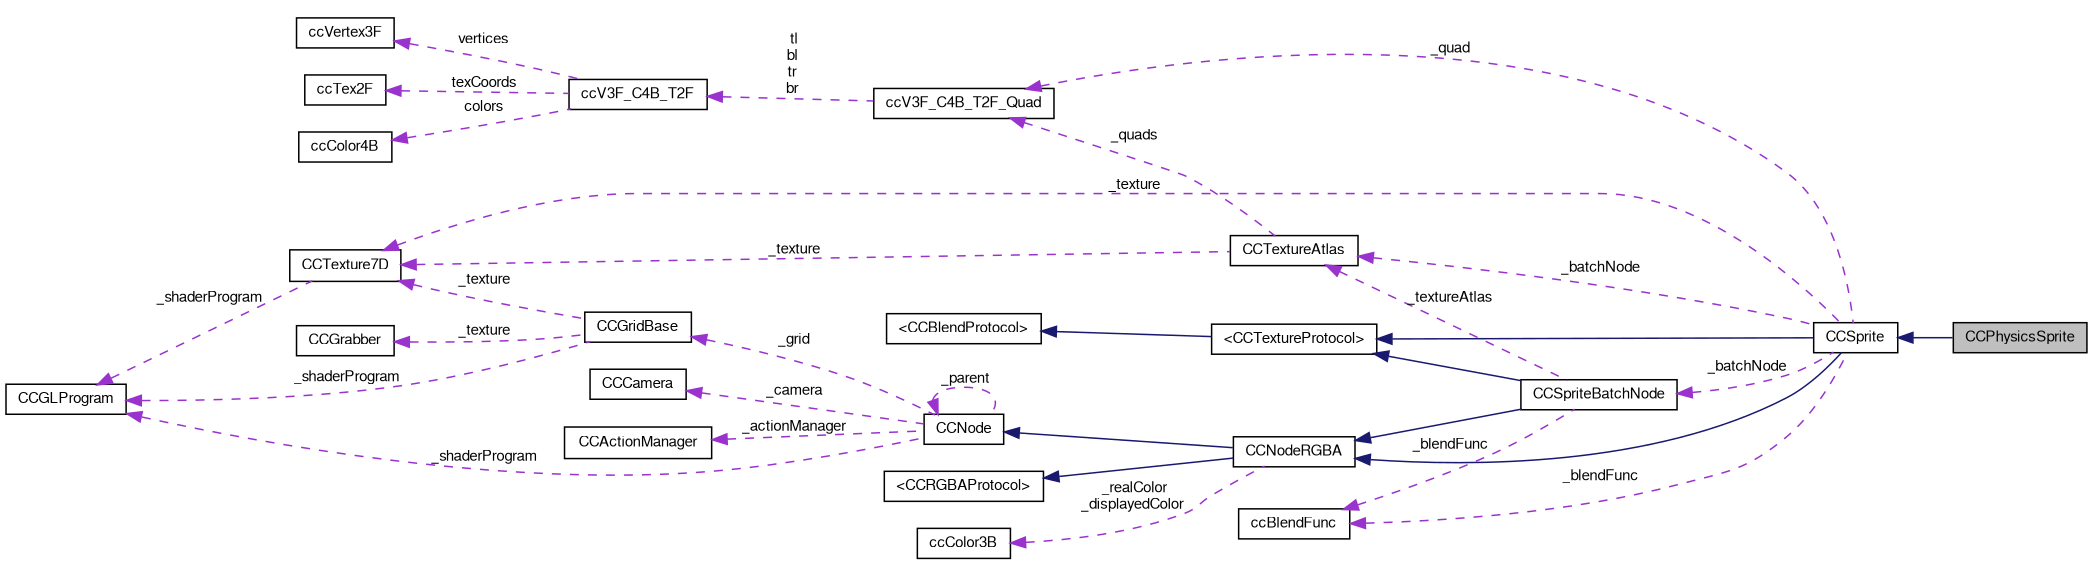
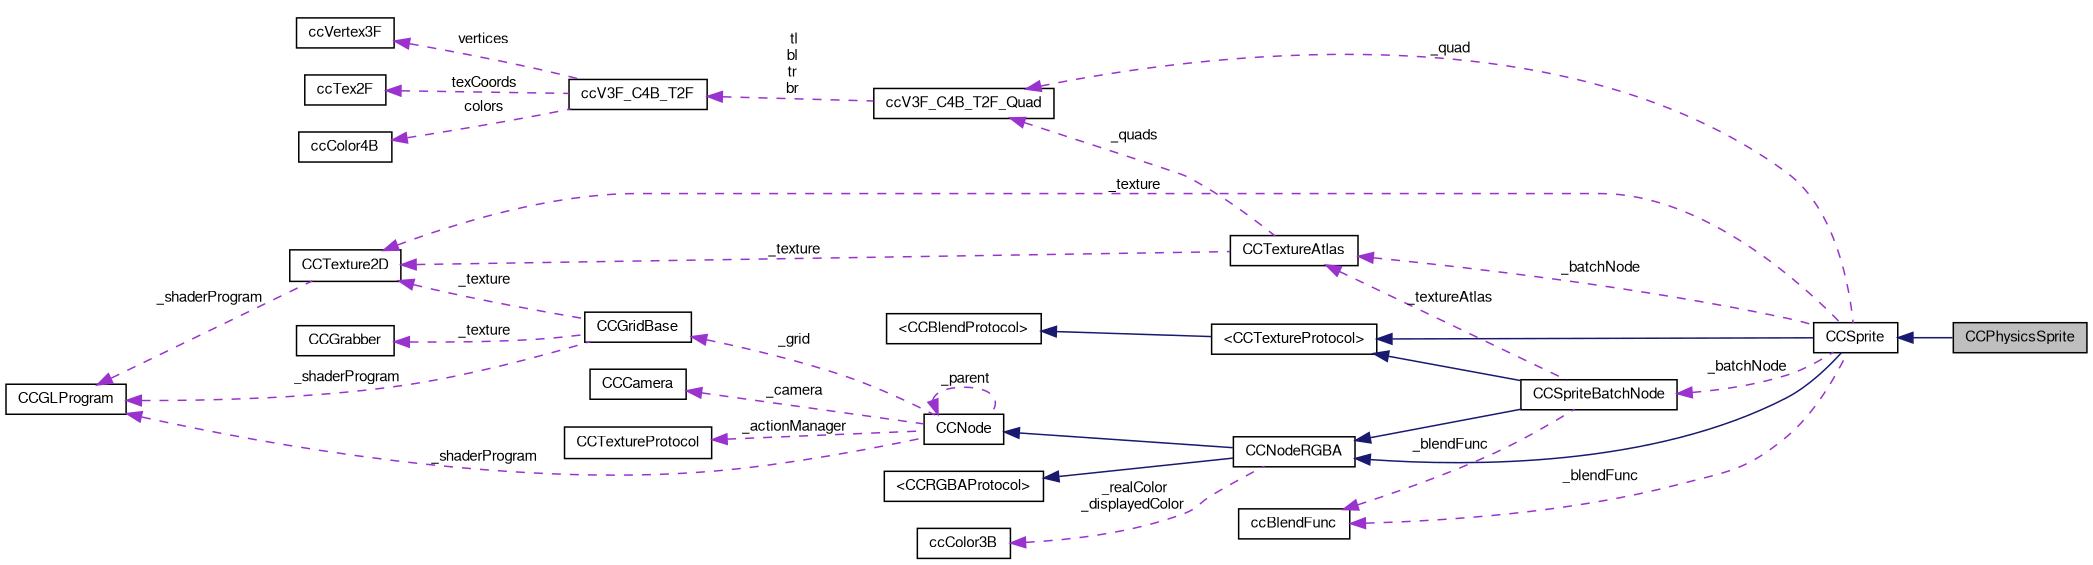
(345, 266) -> (345, 266)
(638, 443) -> (638, 443)
